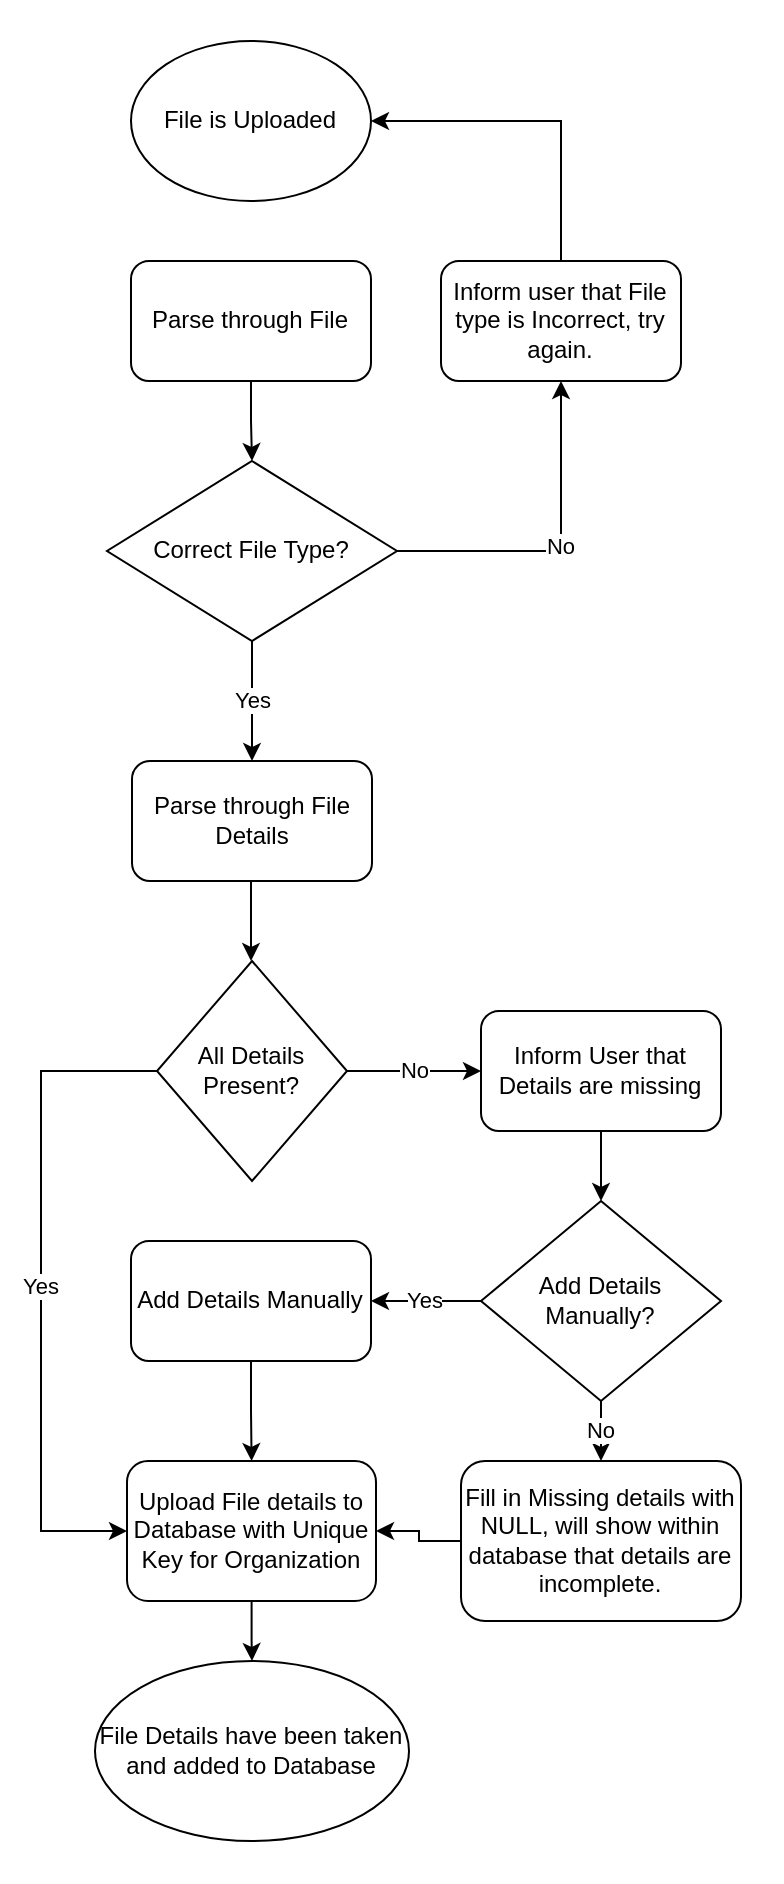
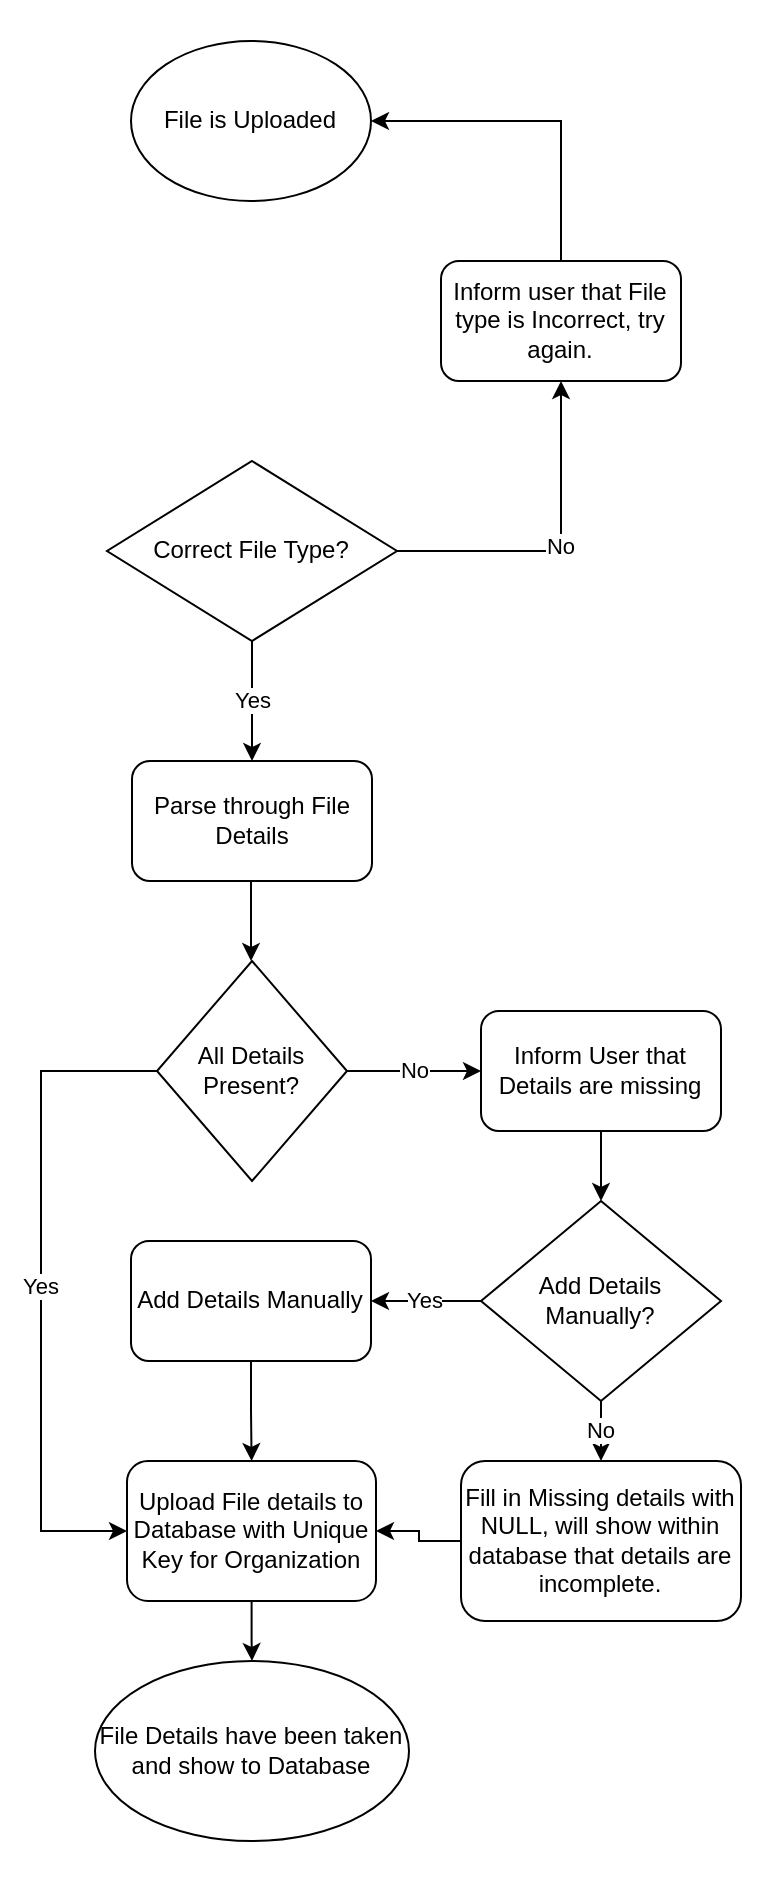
(251, 321) -> none
(251, 414) -> none
(252, 1751) -> (252, 1751)
